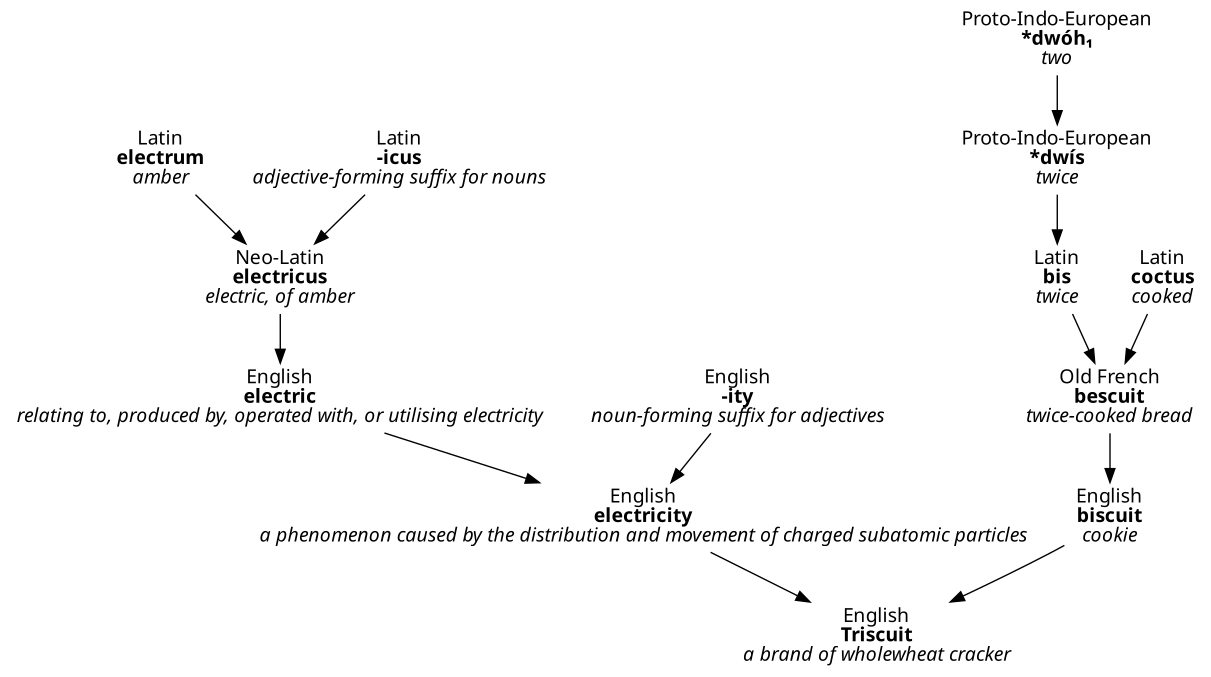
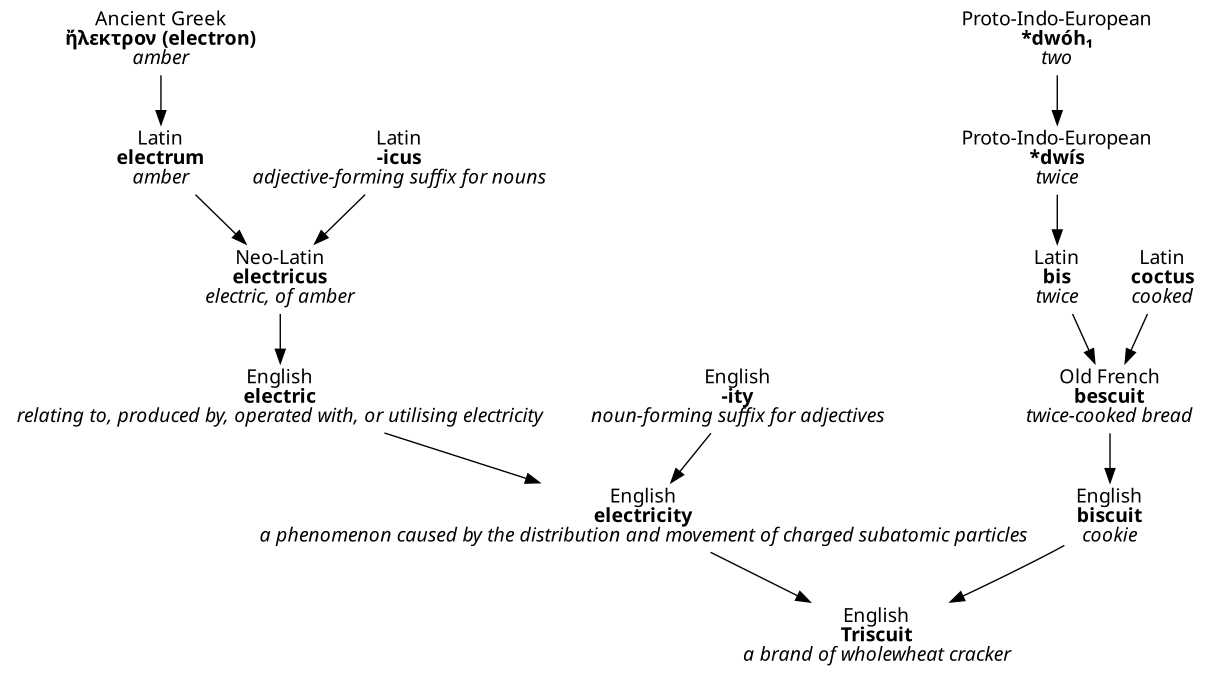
none -> (161, 40)
